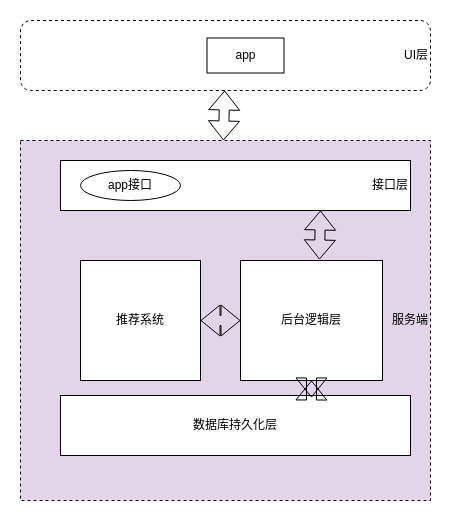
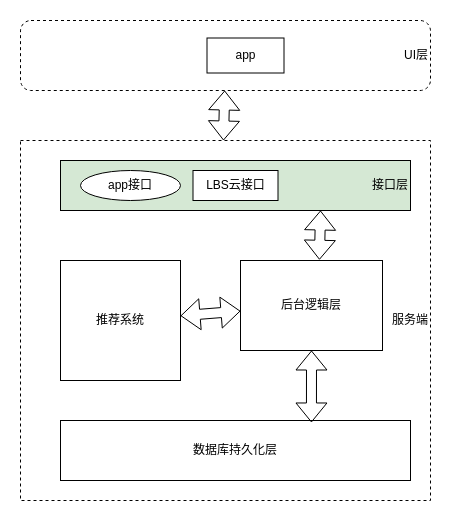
none -> (236, 186)
(391, 186) -> (391, 186)
(141, 321) -> (121, 321)
(226, 321) -> (226, 321)
(312, 321) -> (312, 306)
(236, 426) -> (236, 451)
